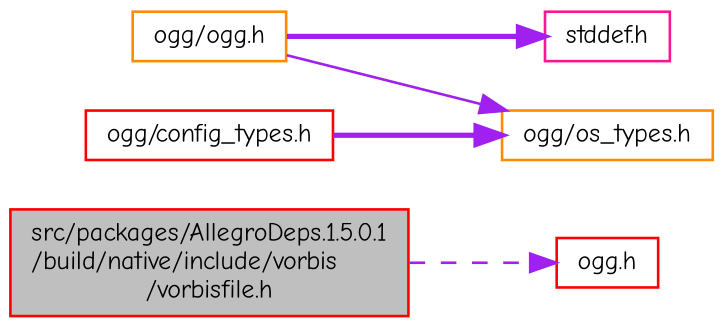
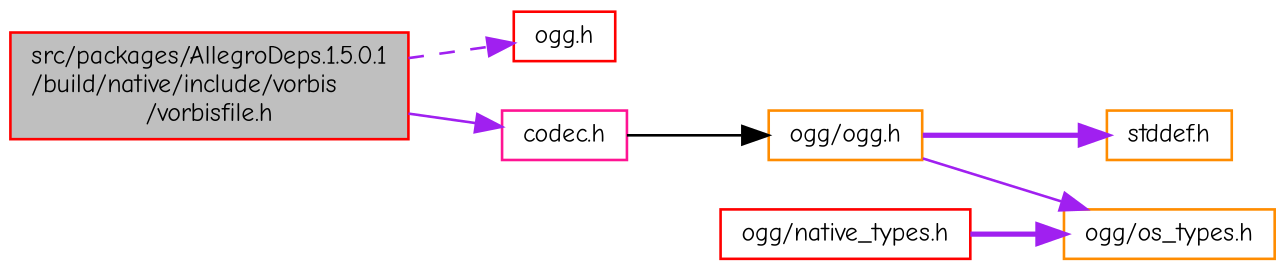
(607, 36) -> (1169, 135)
(209, 135) -> (845, 234)
none -> (565, 135)
